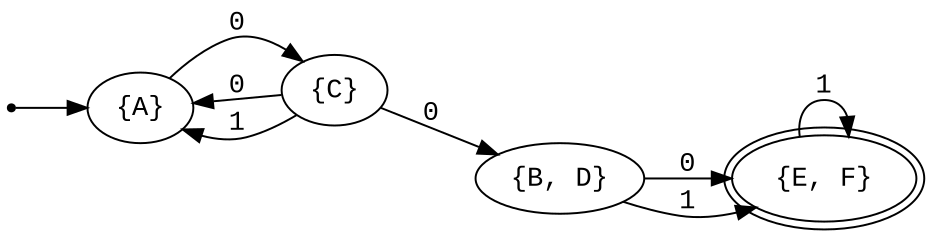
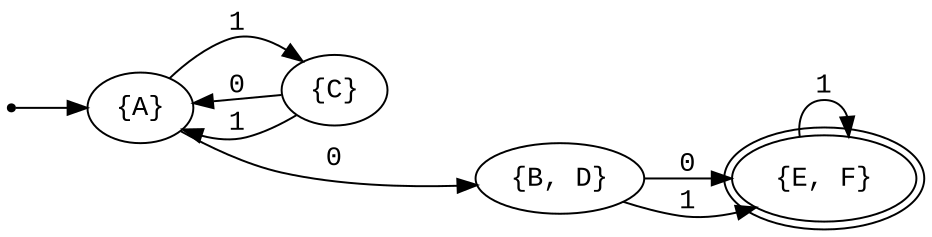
(237, 23) -> (237, 23)
(430, 127) -> (315, 179)
